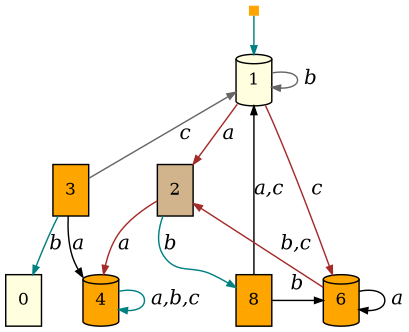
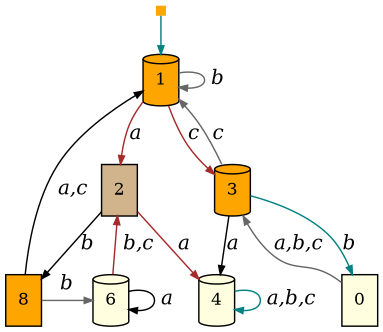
(254, 80) -> (161, 80)
(299, 185) -> (184, 140)
(71, 190) -> (232, 190)
none -> (288, 264)
(175, 266) -> (74, 242)
(101, 300) -> (217, 300)
(293, 300) -> (63, 300)
(341, 300) -> (111, 300)
